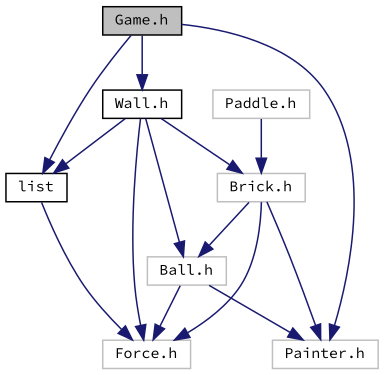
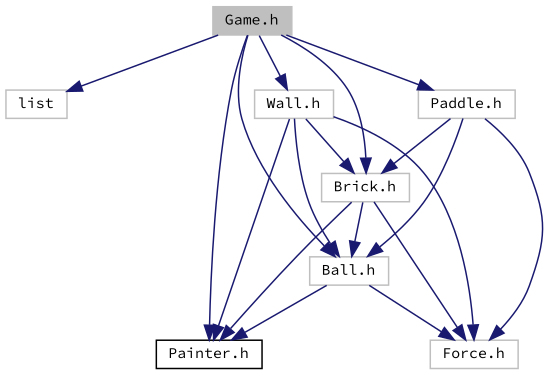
(142, 21) -> (252, 21)
none -> (353, 60)
none -> (343, 83)
(142, 104) -> (294, 104)
(96, 141) -> (254, 222)
none -> (254, 150)
(36, 188) -> (36, 104)
none -> (428, 196)
(74, 270) -> (542, 220)
(325, 354) -> (209, 354)
